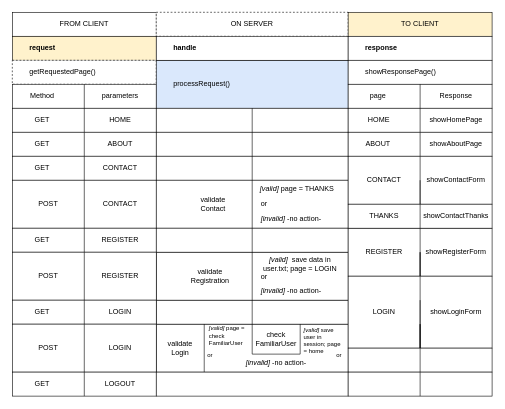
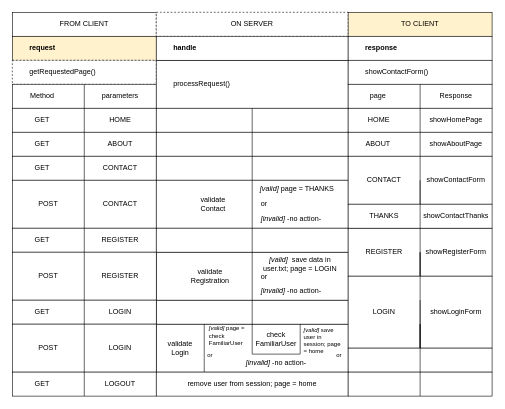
(386, 72) -> (384, 72)
(252, 84) -> (252, 84)
none -> (252, 384)
